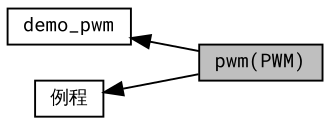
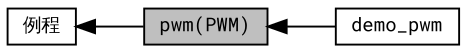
(174, 46) -> (311, 27)
